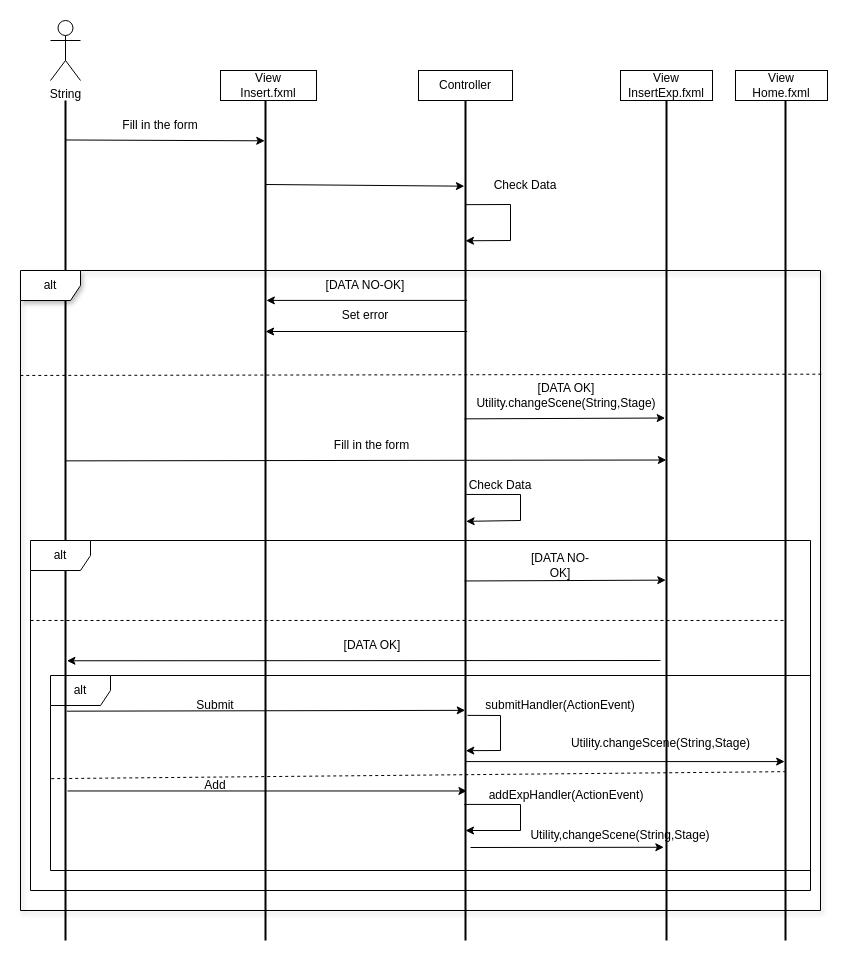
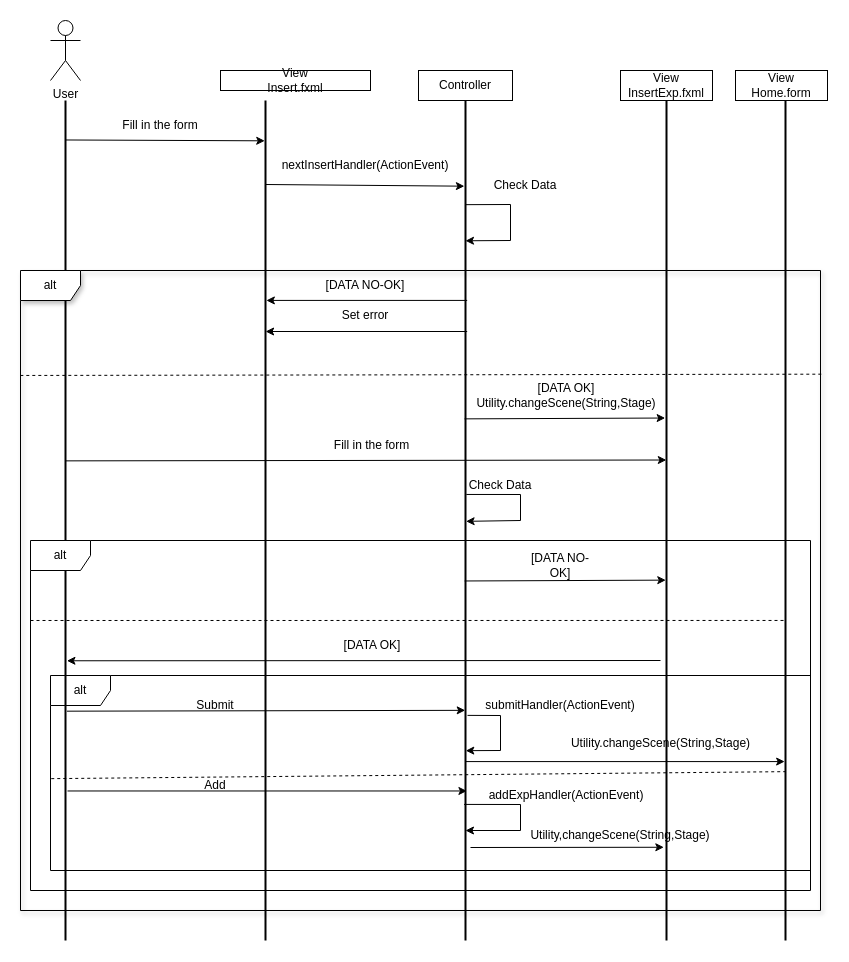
(269, 86) -> (296, 81)
(782, 86) -> (782, 86)
(66, 95) -> (66, 95)
none -> (366, 166)
